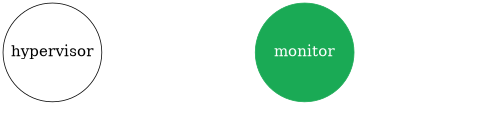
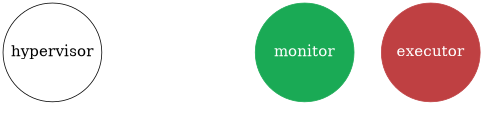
none -> (431, 52)
